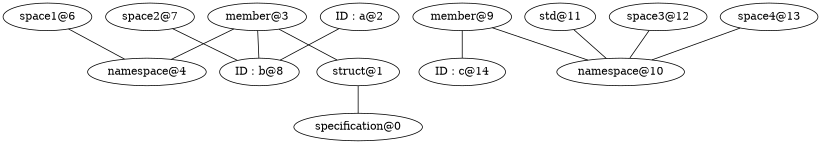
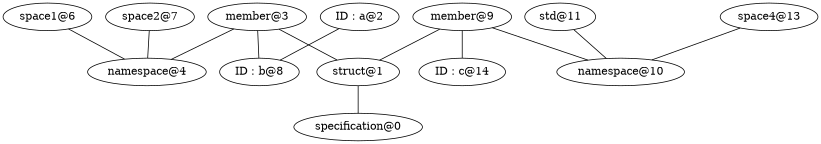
(658, 17) -> none
none -> (410, 45)
(210, 47) -> (148, 44)
